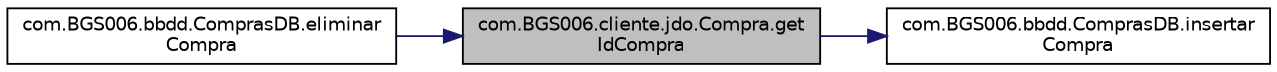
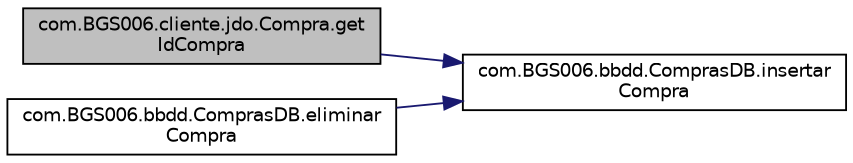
(420, 36) -> (420, 105)
